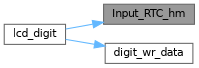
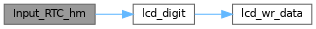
(79, 27) -> (109, 14)
(149, 53) -> (272, 14)
